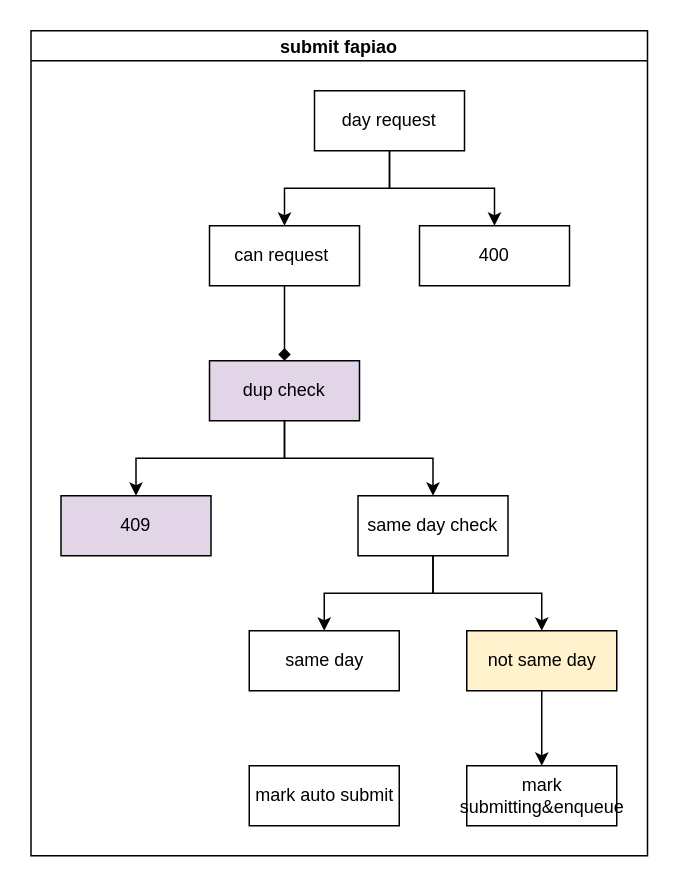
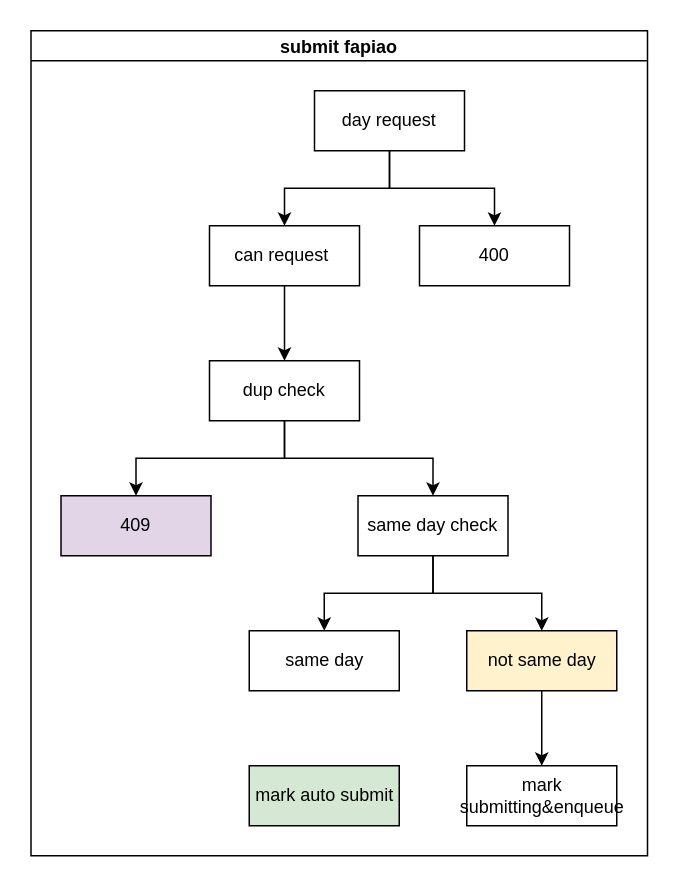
(284, 348) -> (284, 349)
(284, 391) -> (284, 391)
(324, 796) -> (324, 796)
